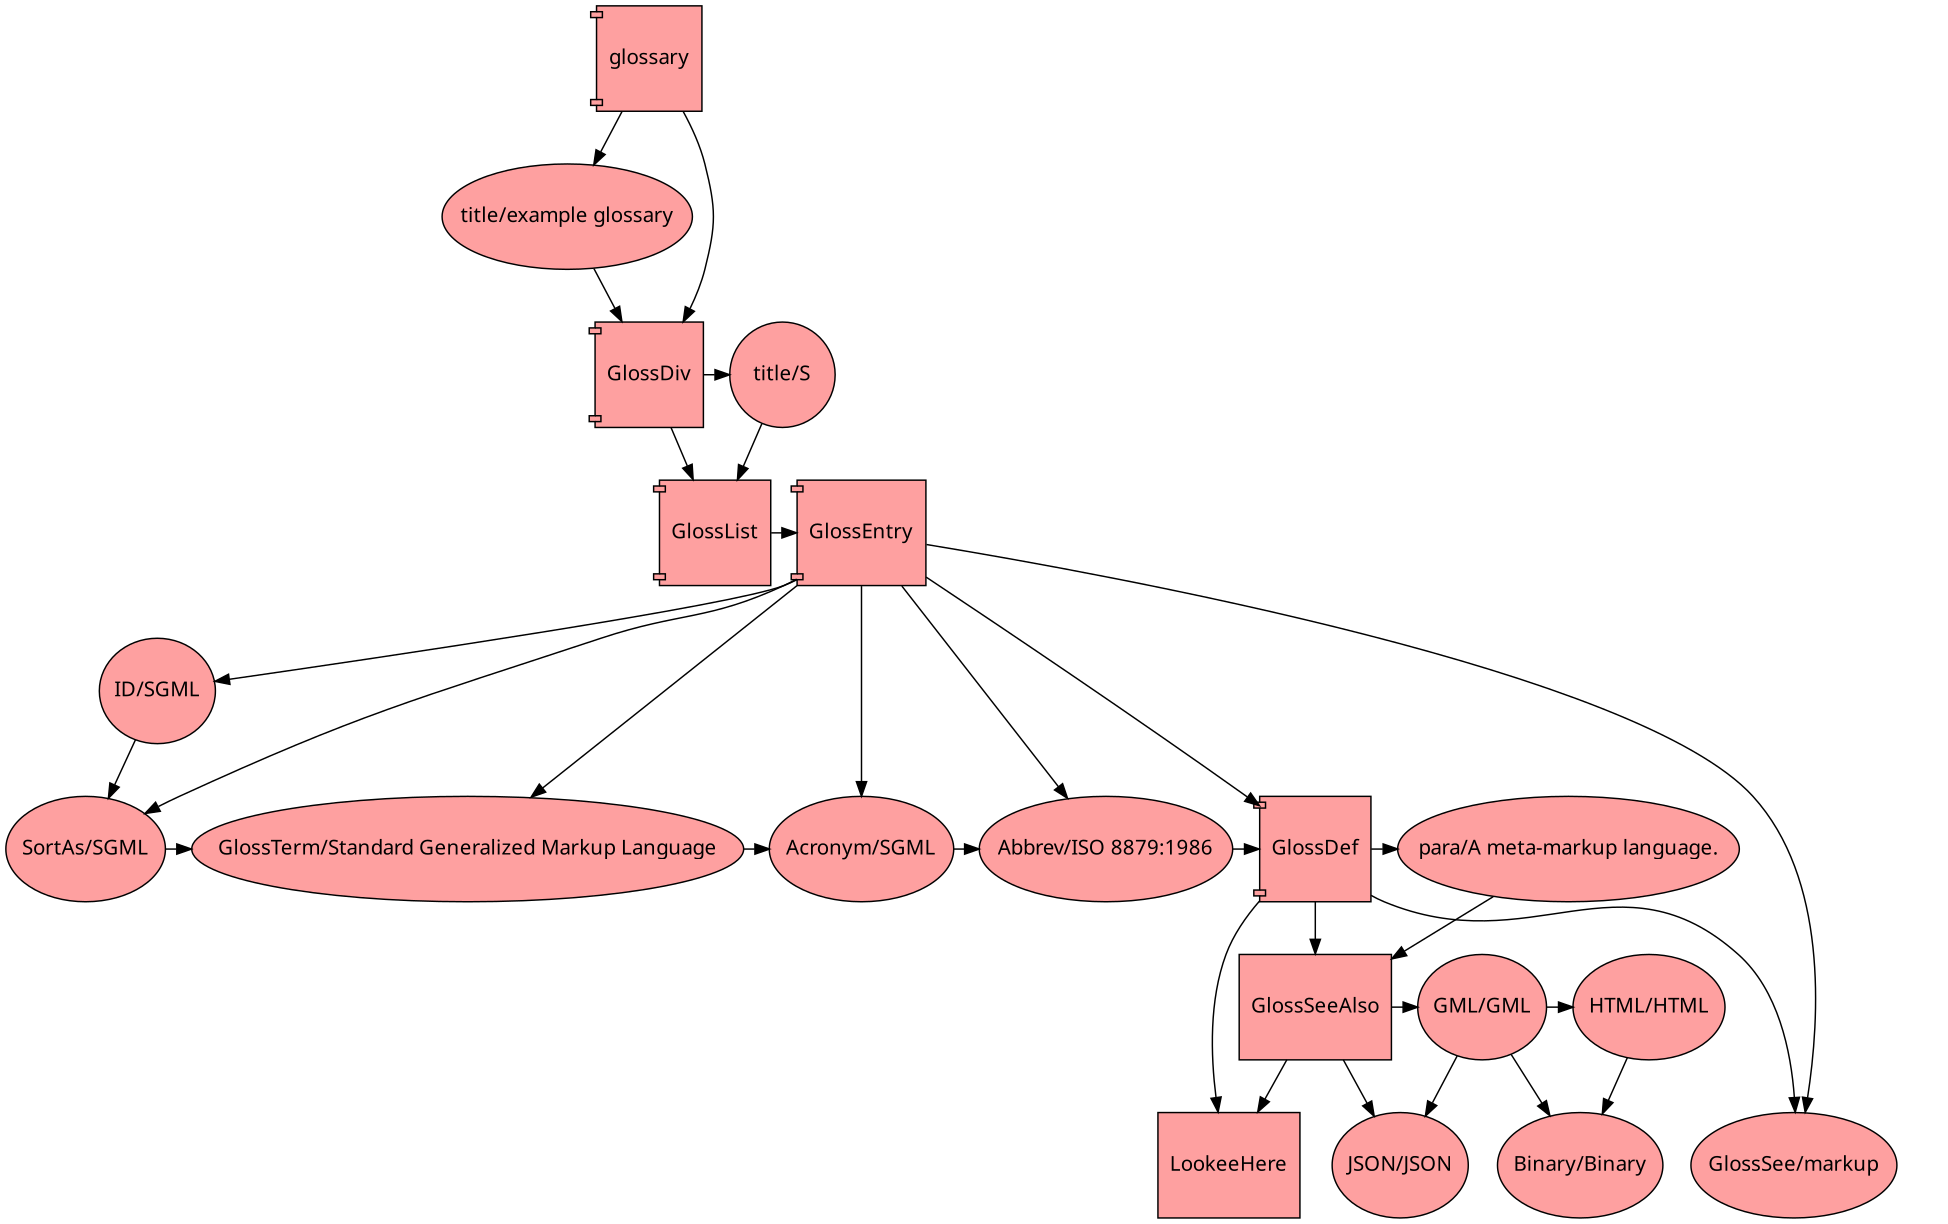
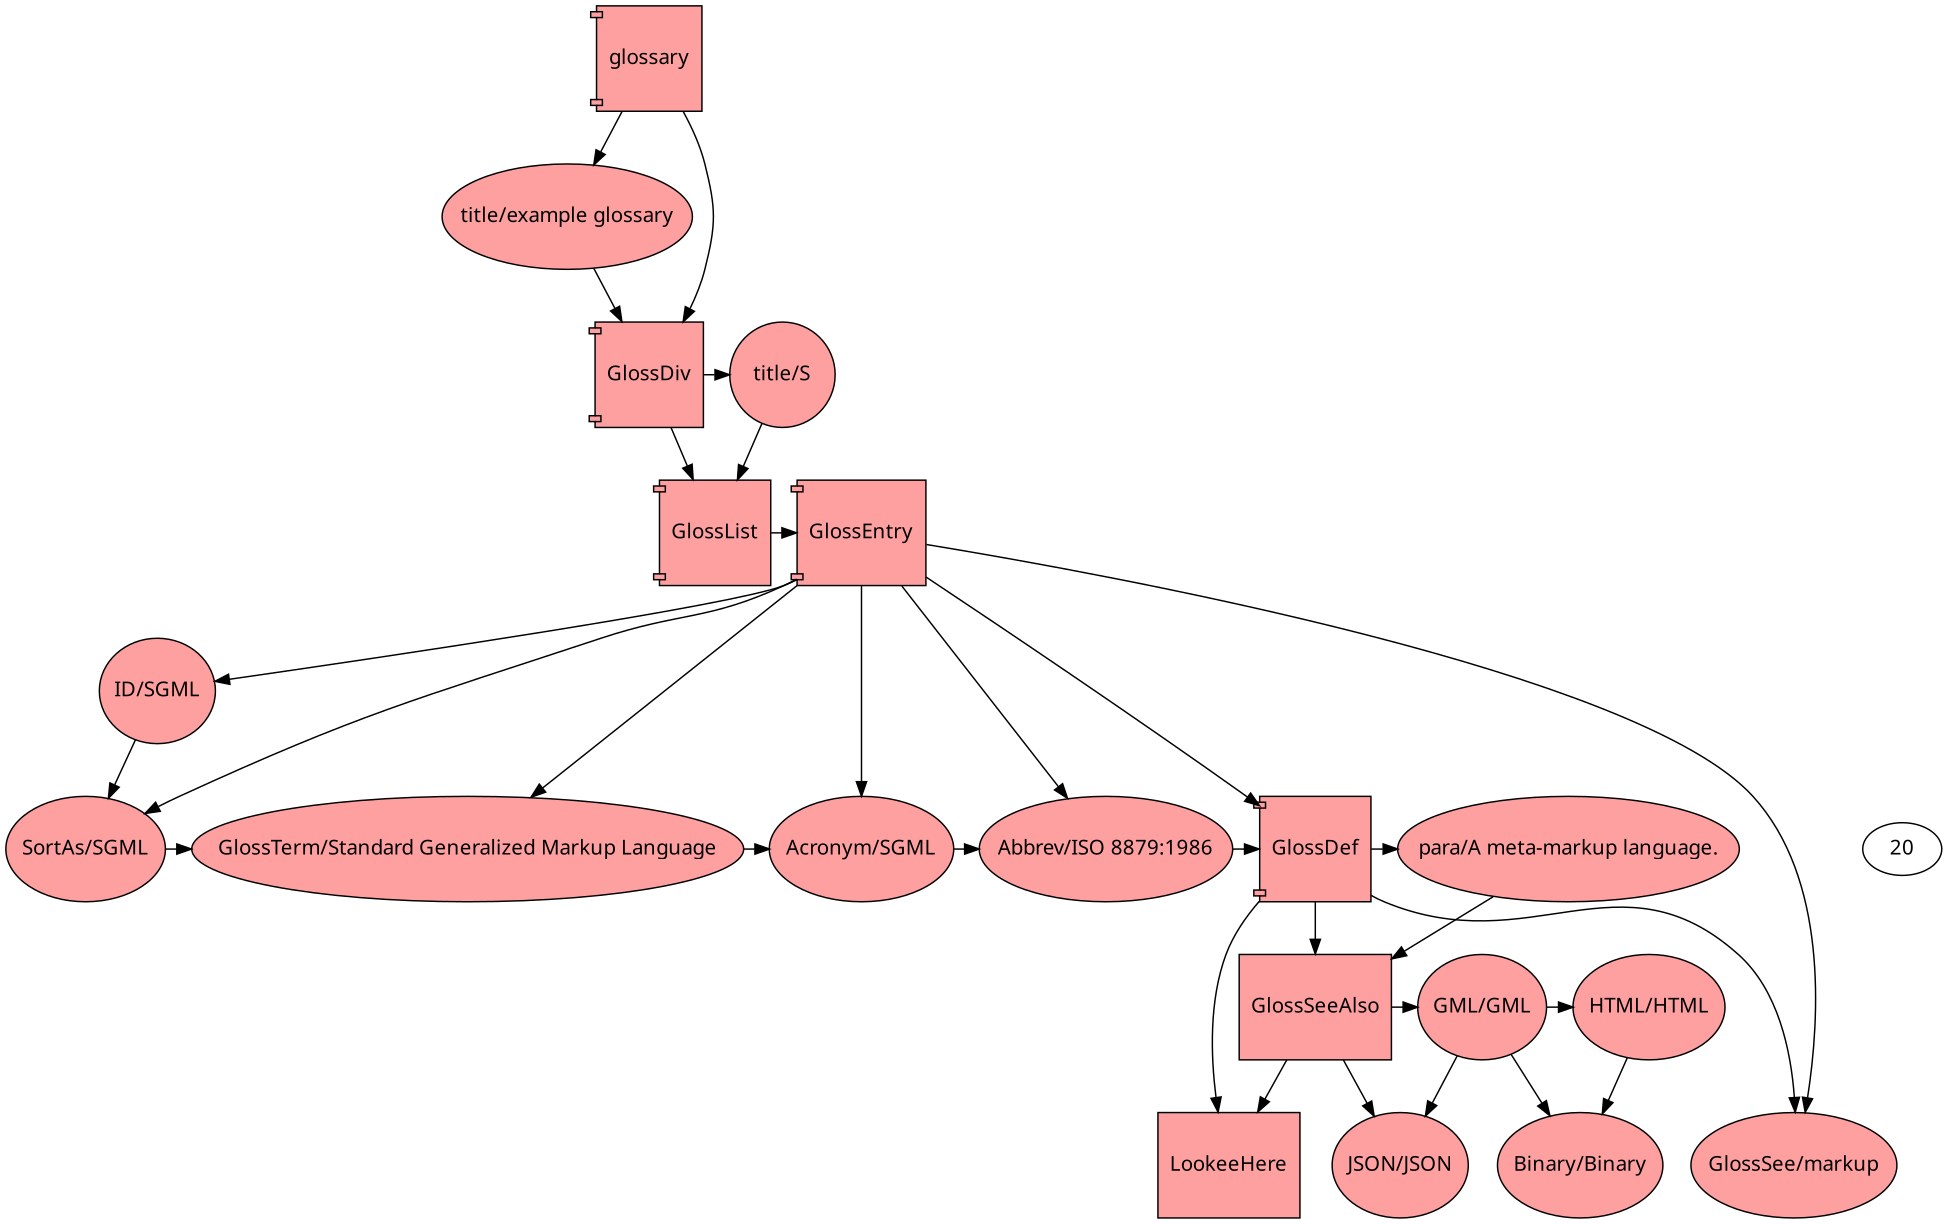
none -> (1902, 849)
